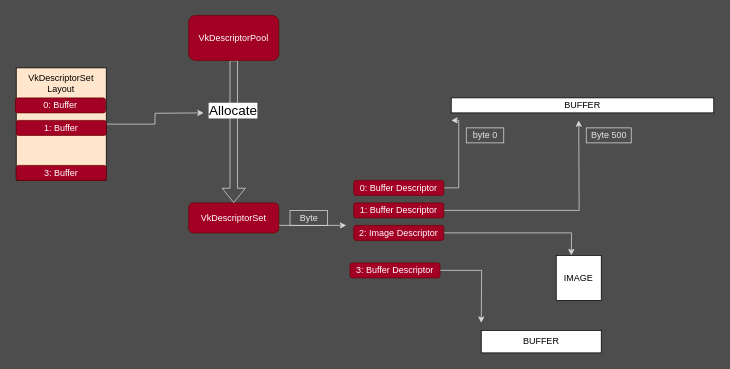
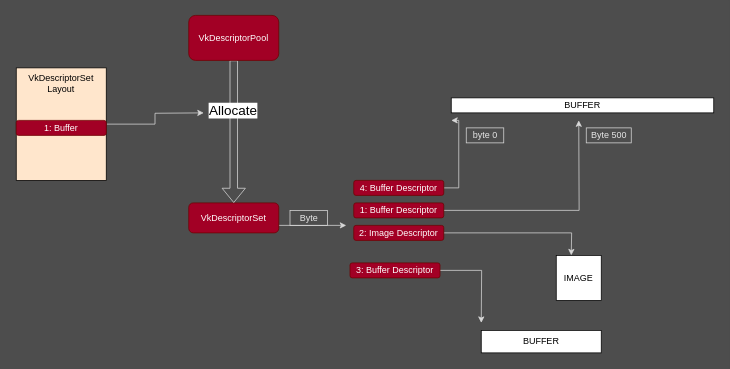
(60, 105) -> none
(61, 173) -> none
(399, 188) -> (399, 188)
